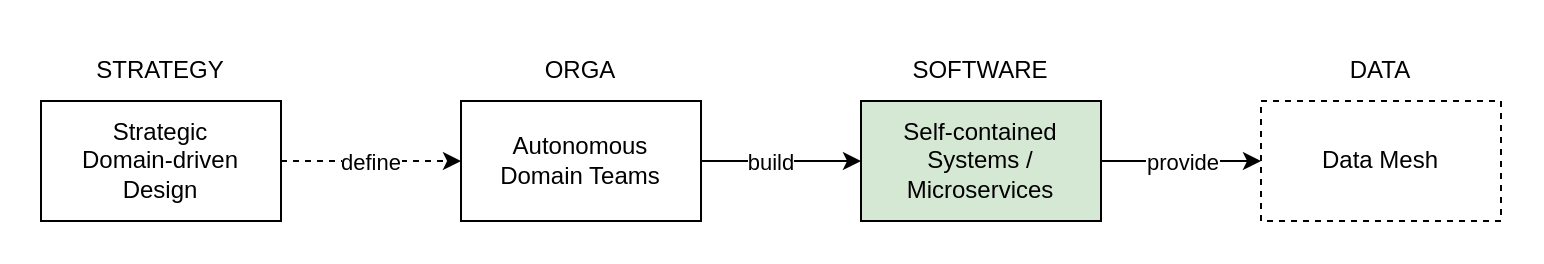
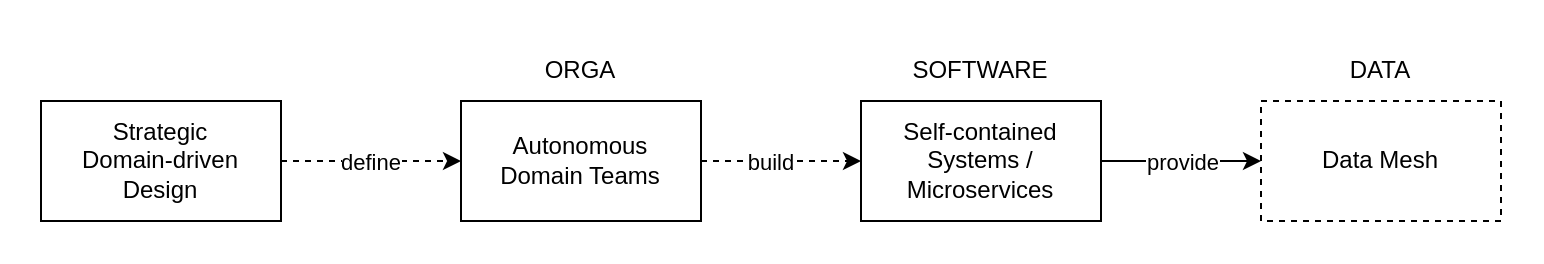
(161, 71) -> none
(819, 161) -> (819, 161)
(981, 161) -> (981, 161)
